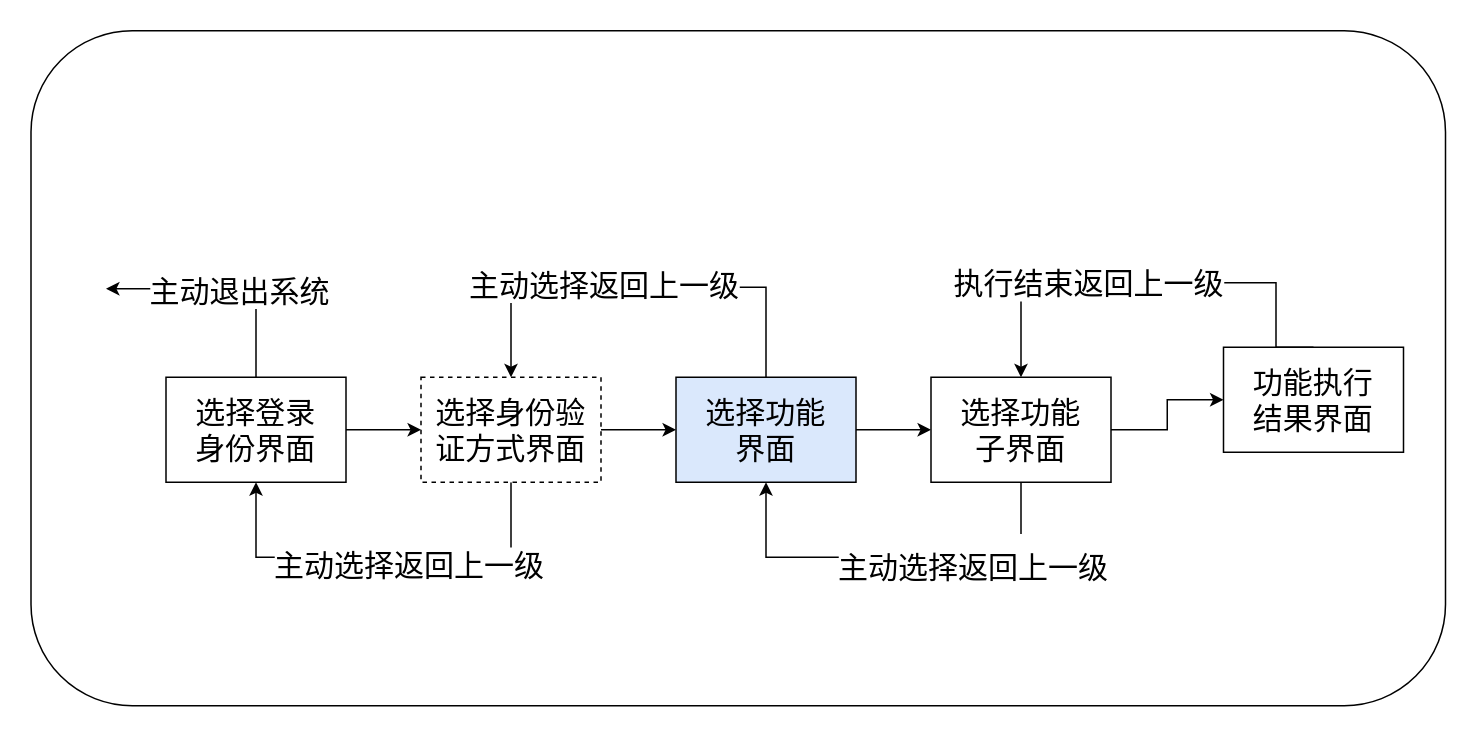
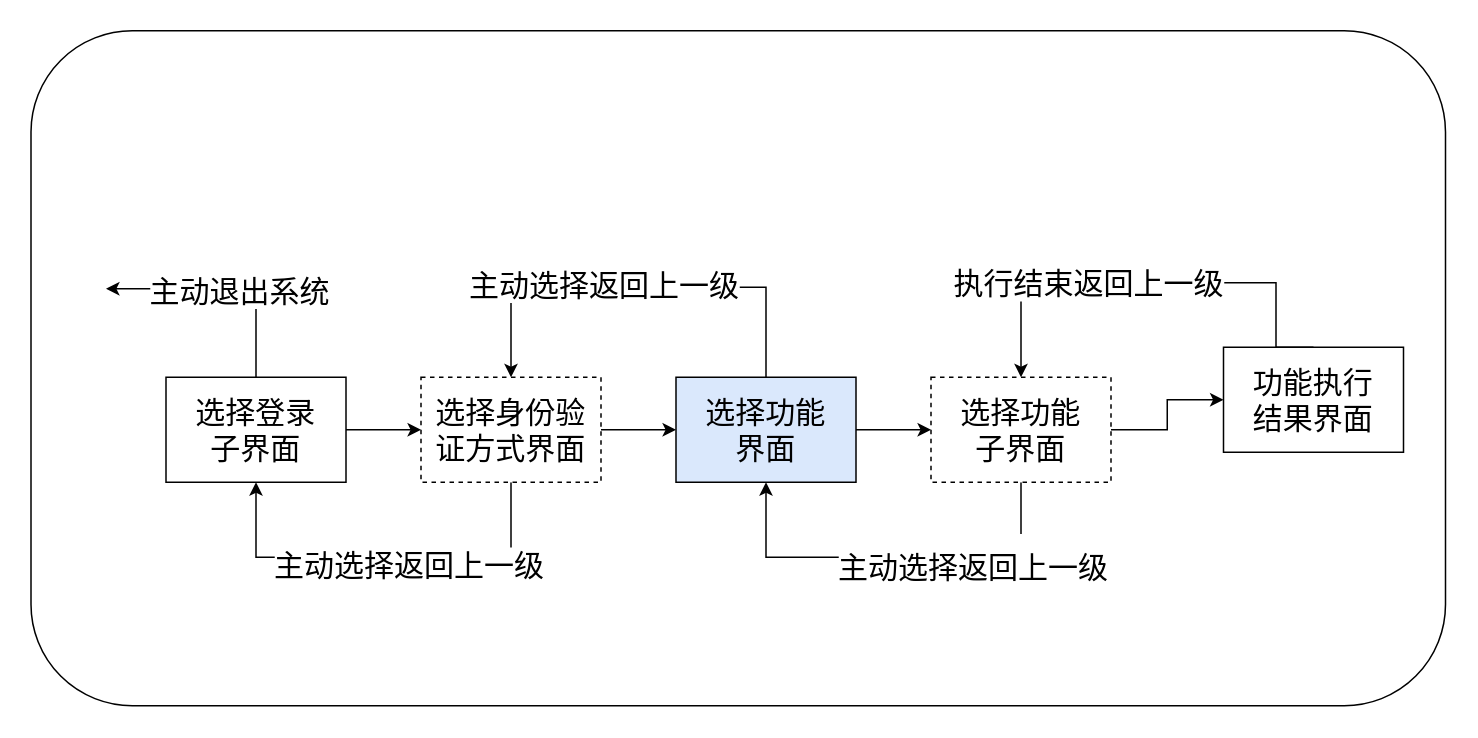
(256, 430) -> (256, 430)
(1021, 430) -> (1021, 430)
